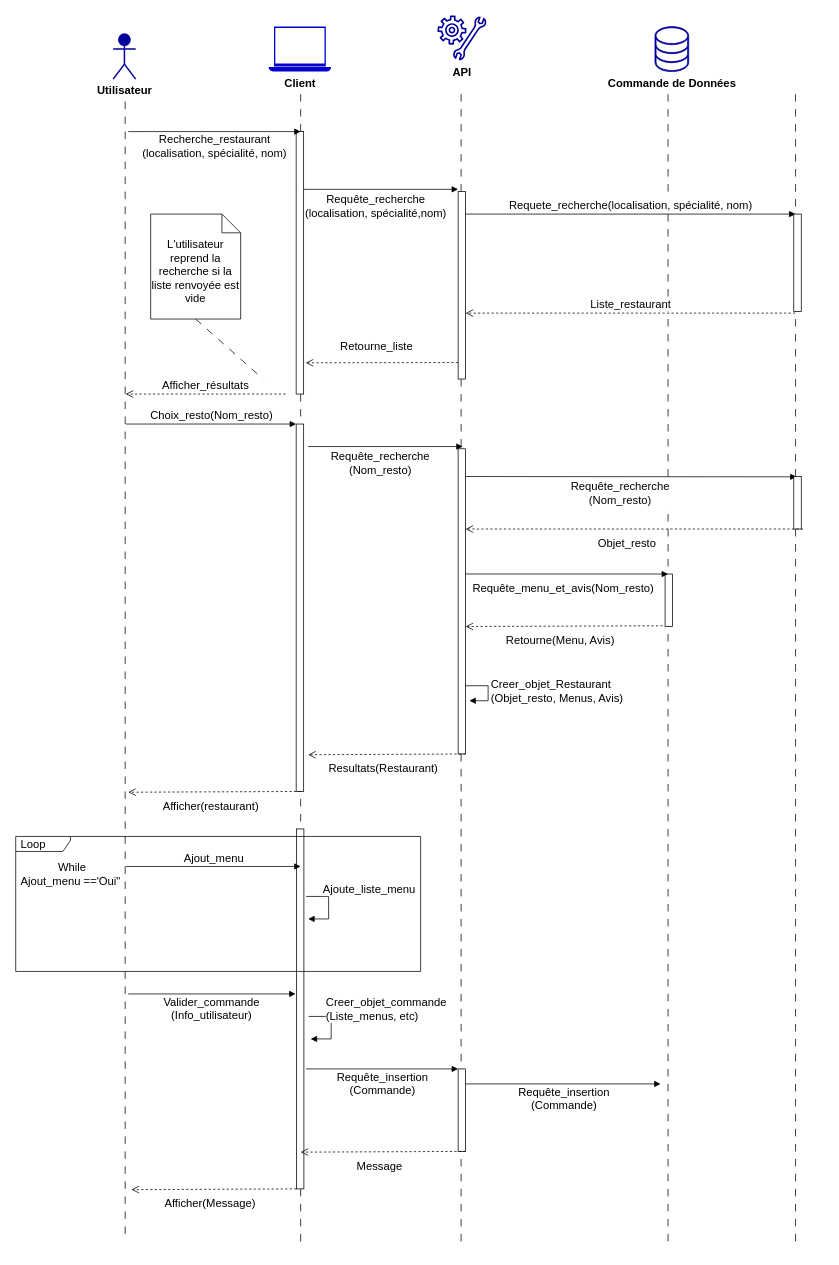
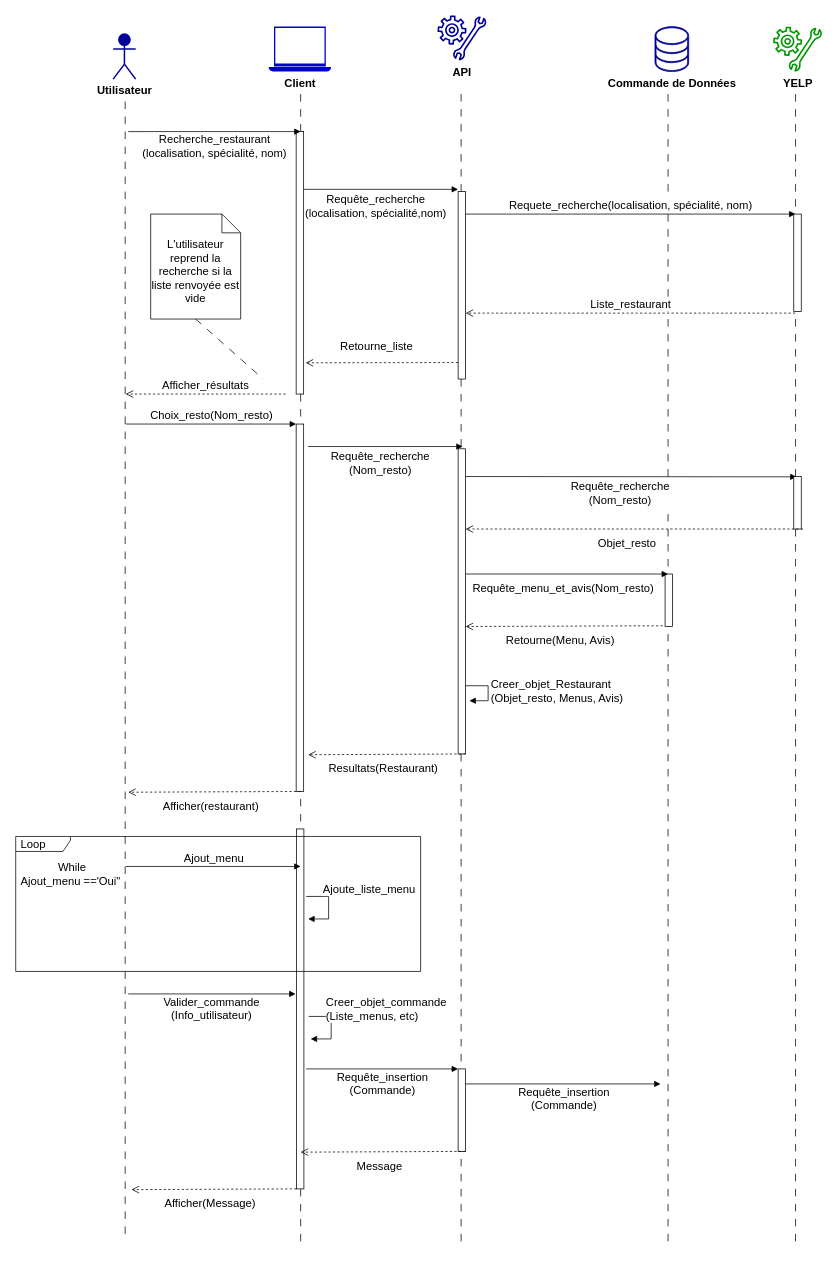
none -> (797, 49)
